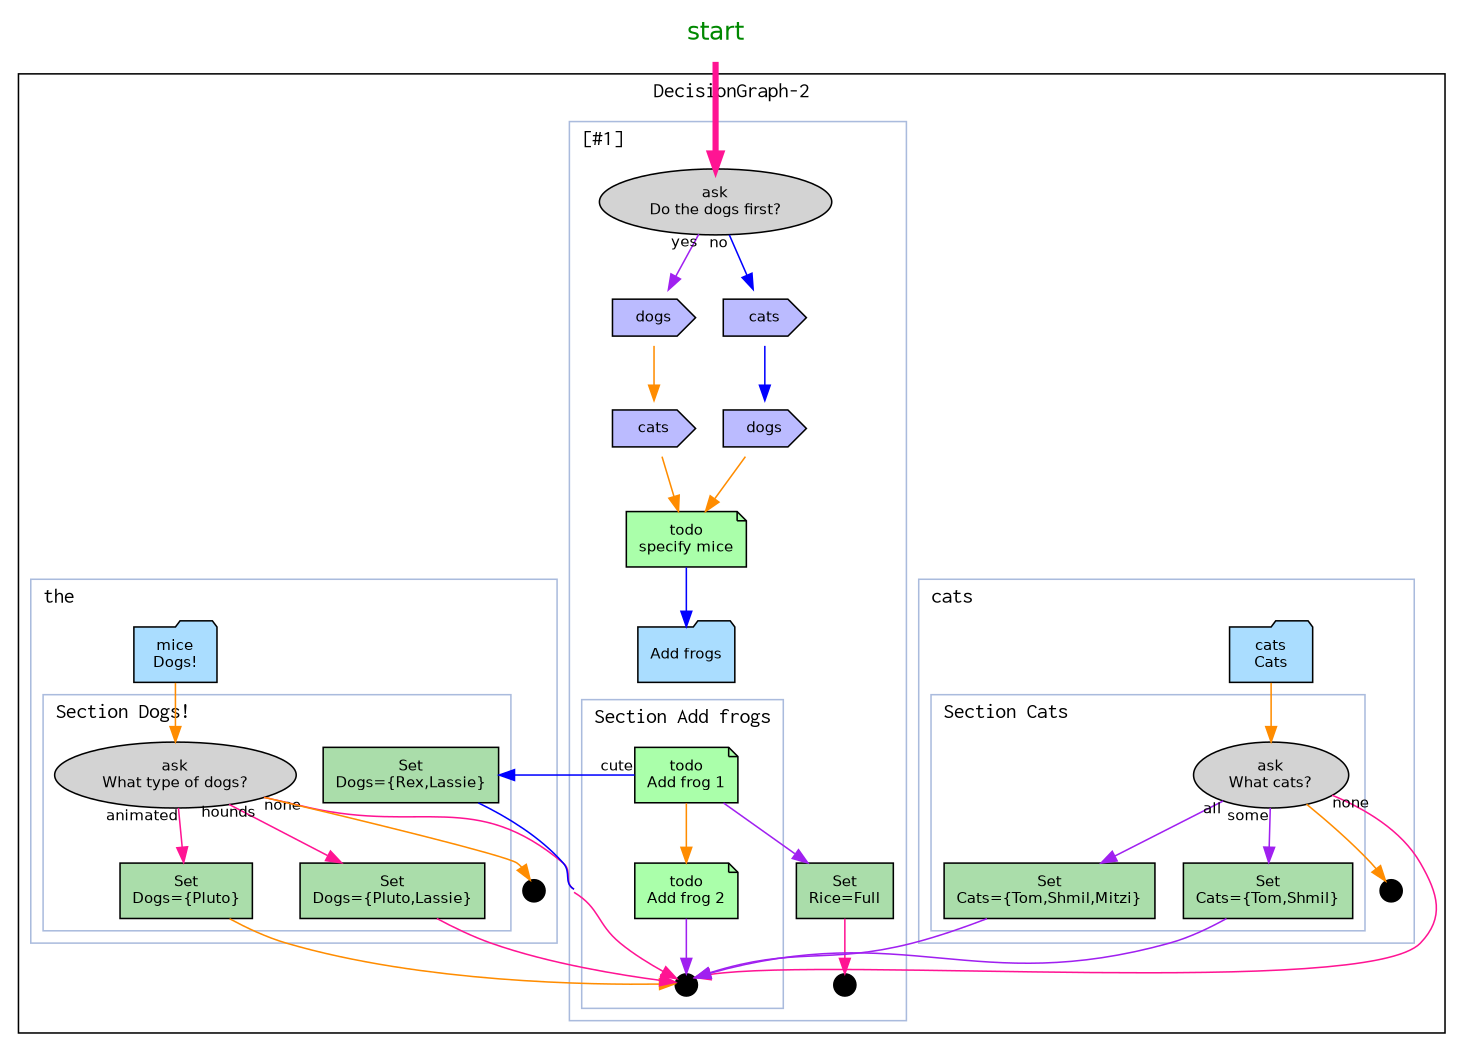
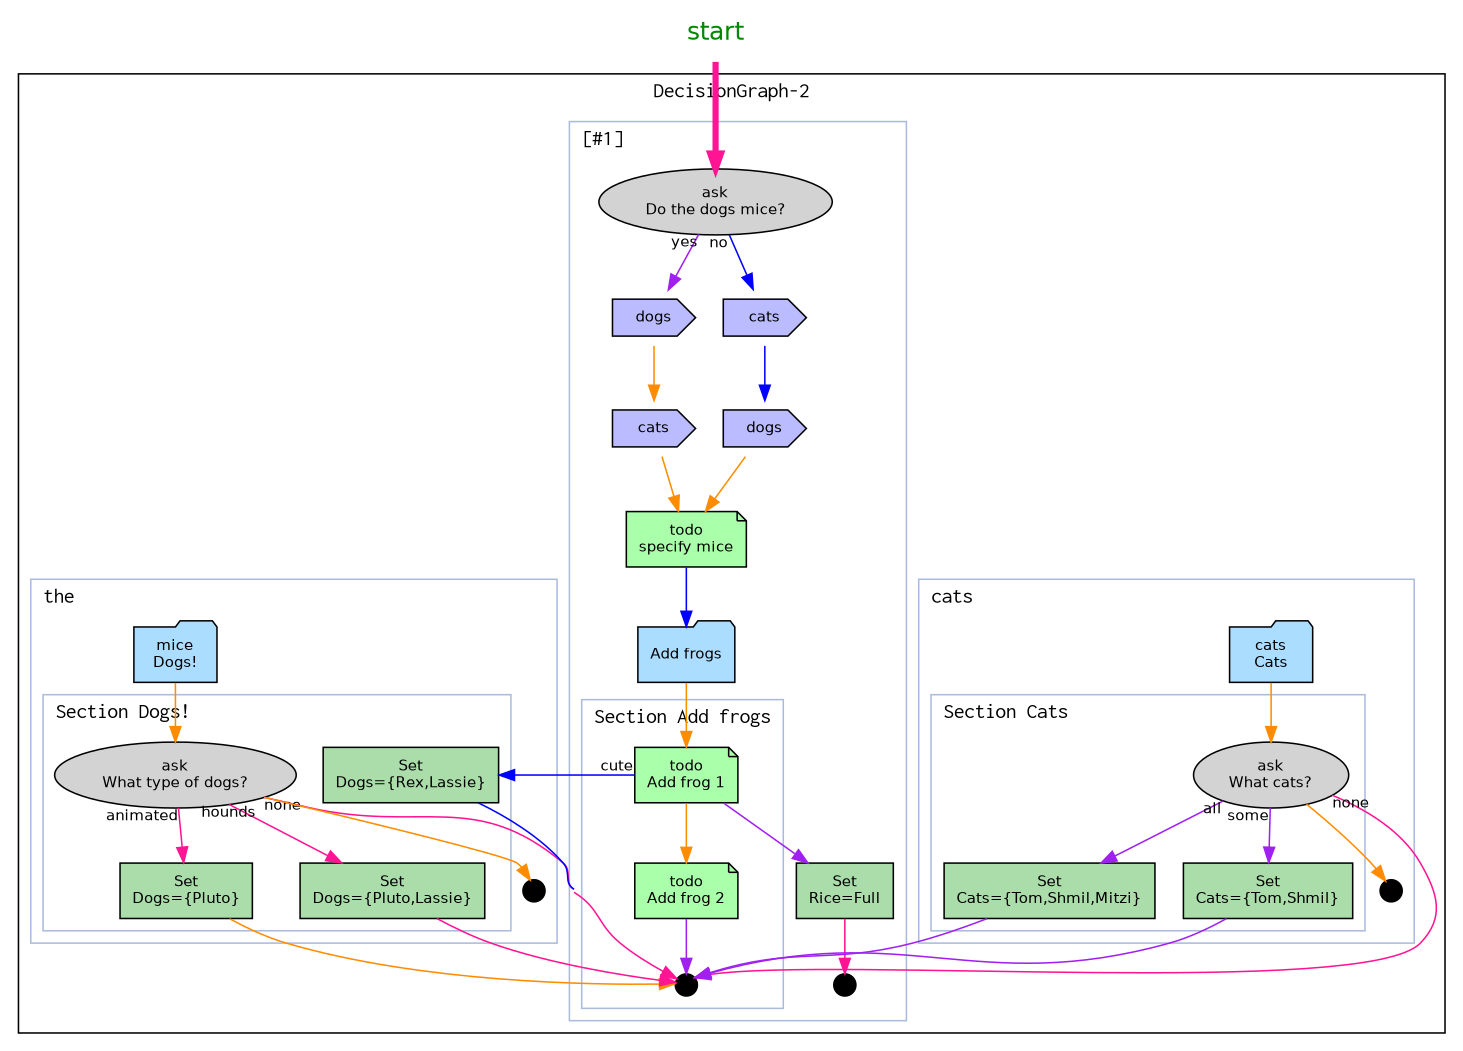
(716, 202) -> (716, 202)
none -> (686, 710)
